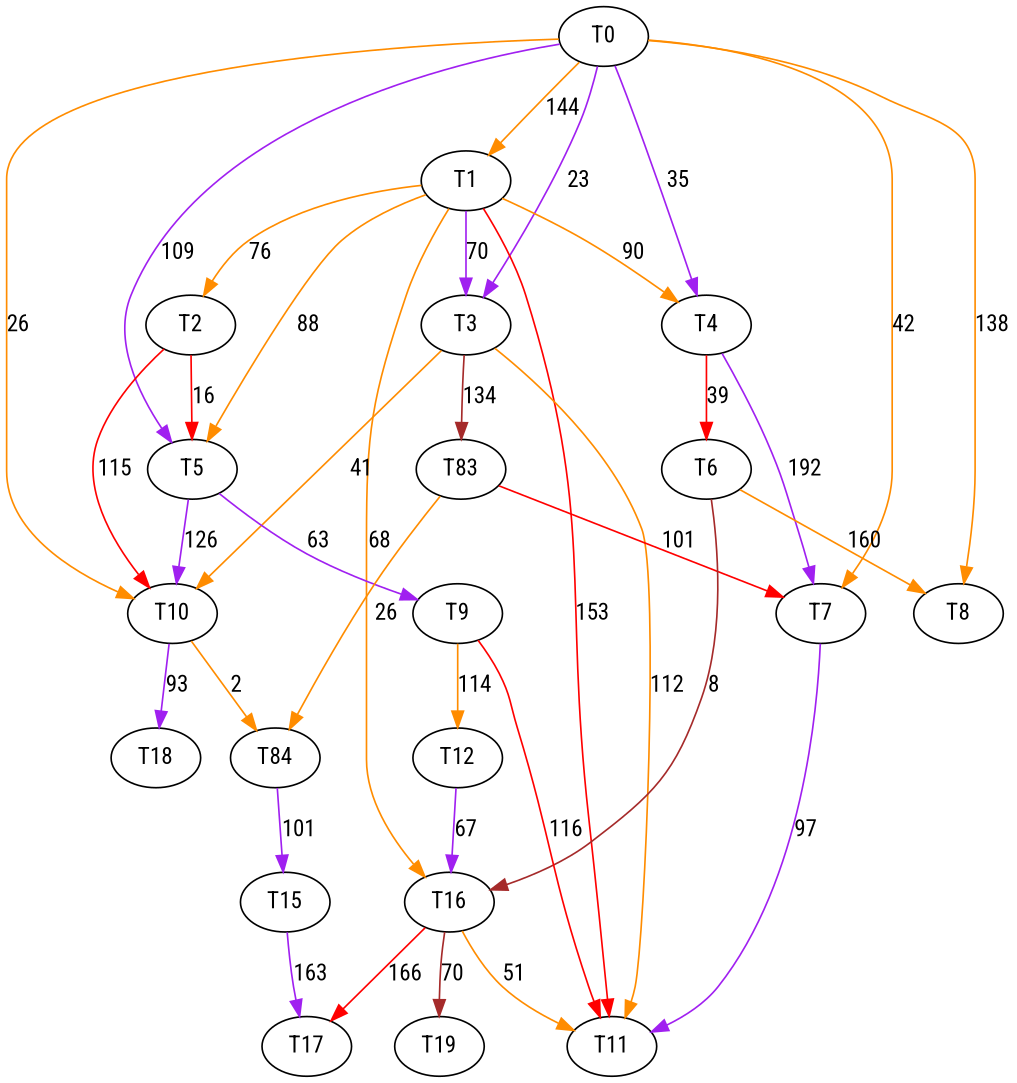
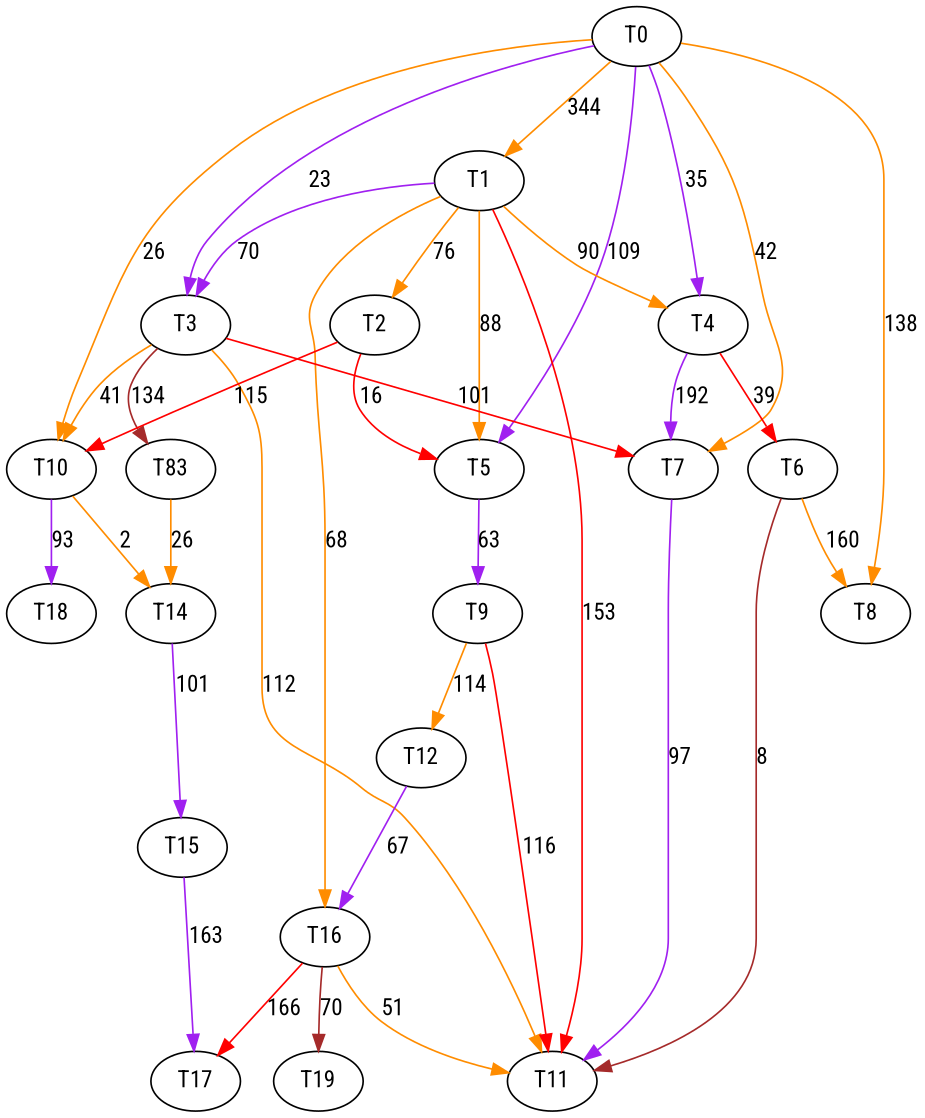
(563, 109) -> (585, 109)
(184, 533) -> none
(633, 538) -> (421, 395)
(687, 735) -> (756, 820)
(275, 758) -> (171, 614)
